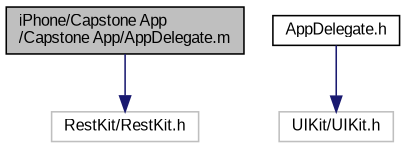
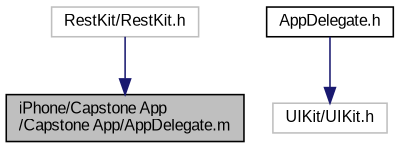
(125, 75) -> (125, 58)
